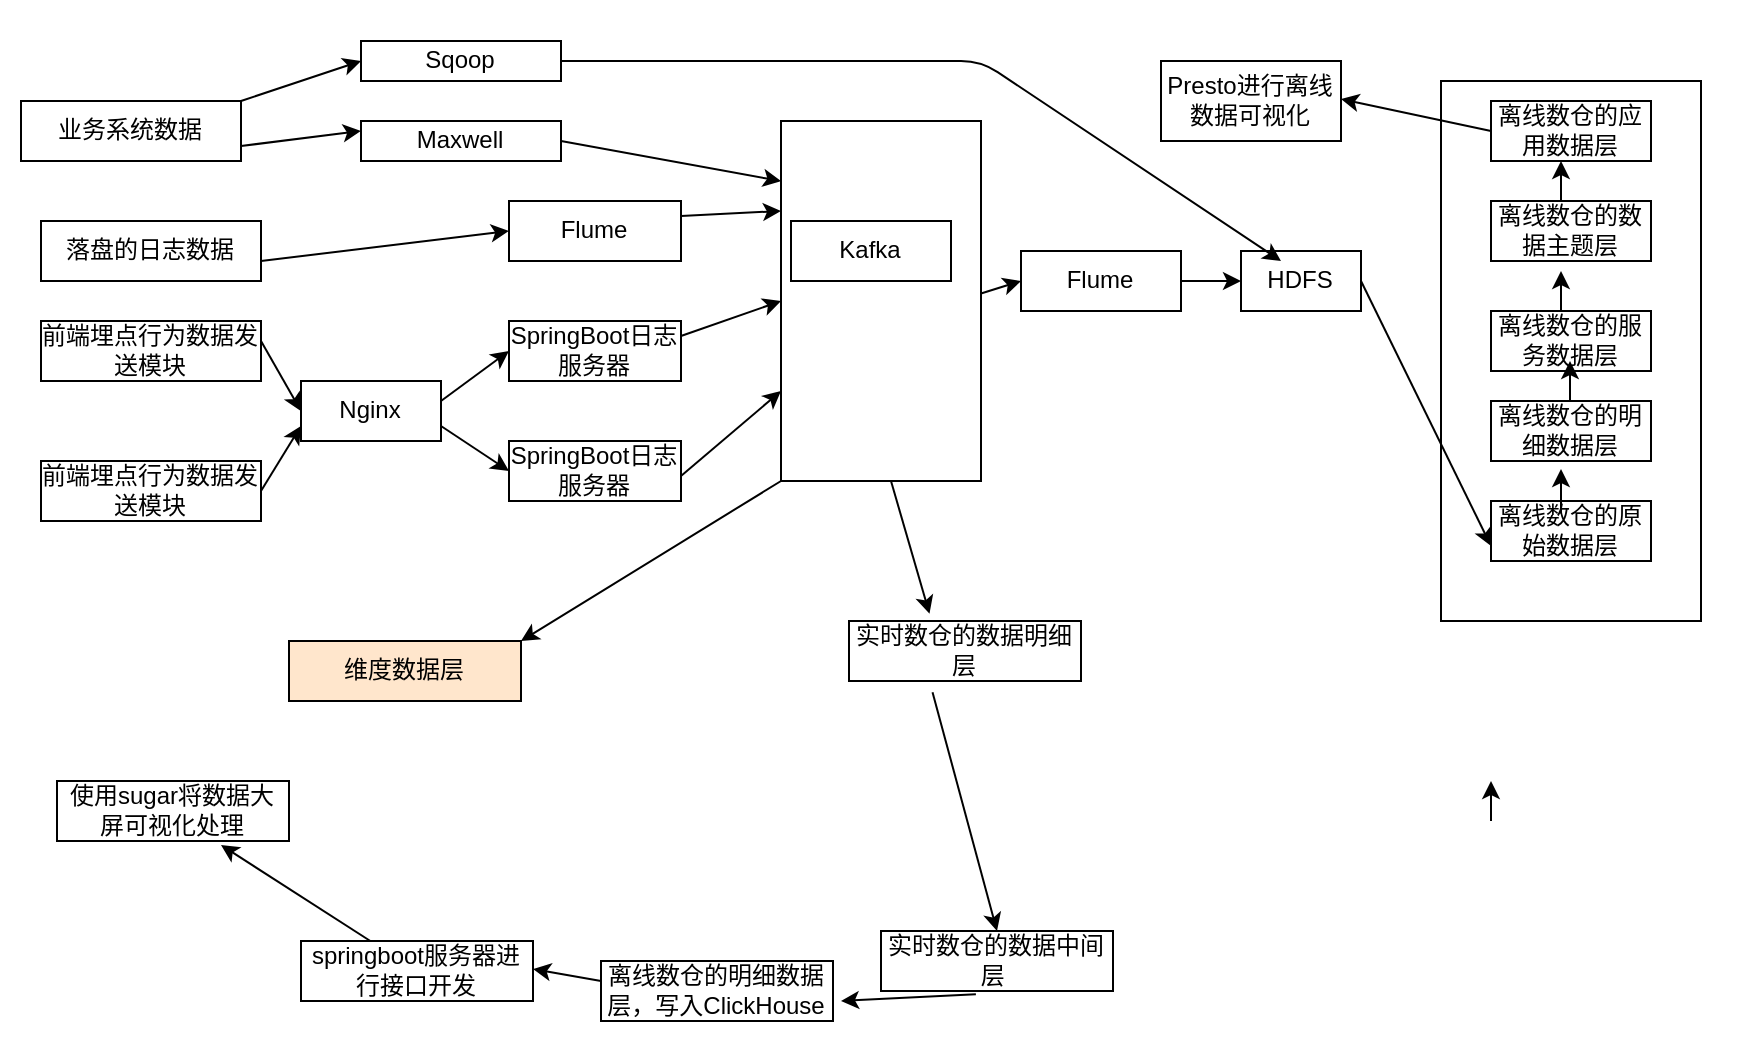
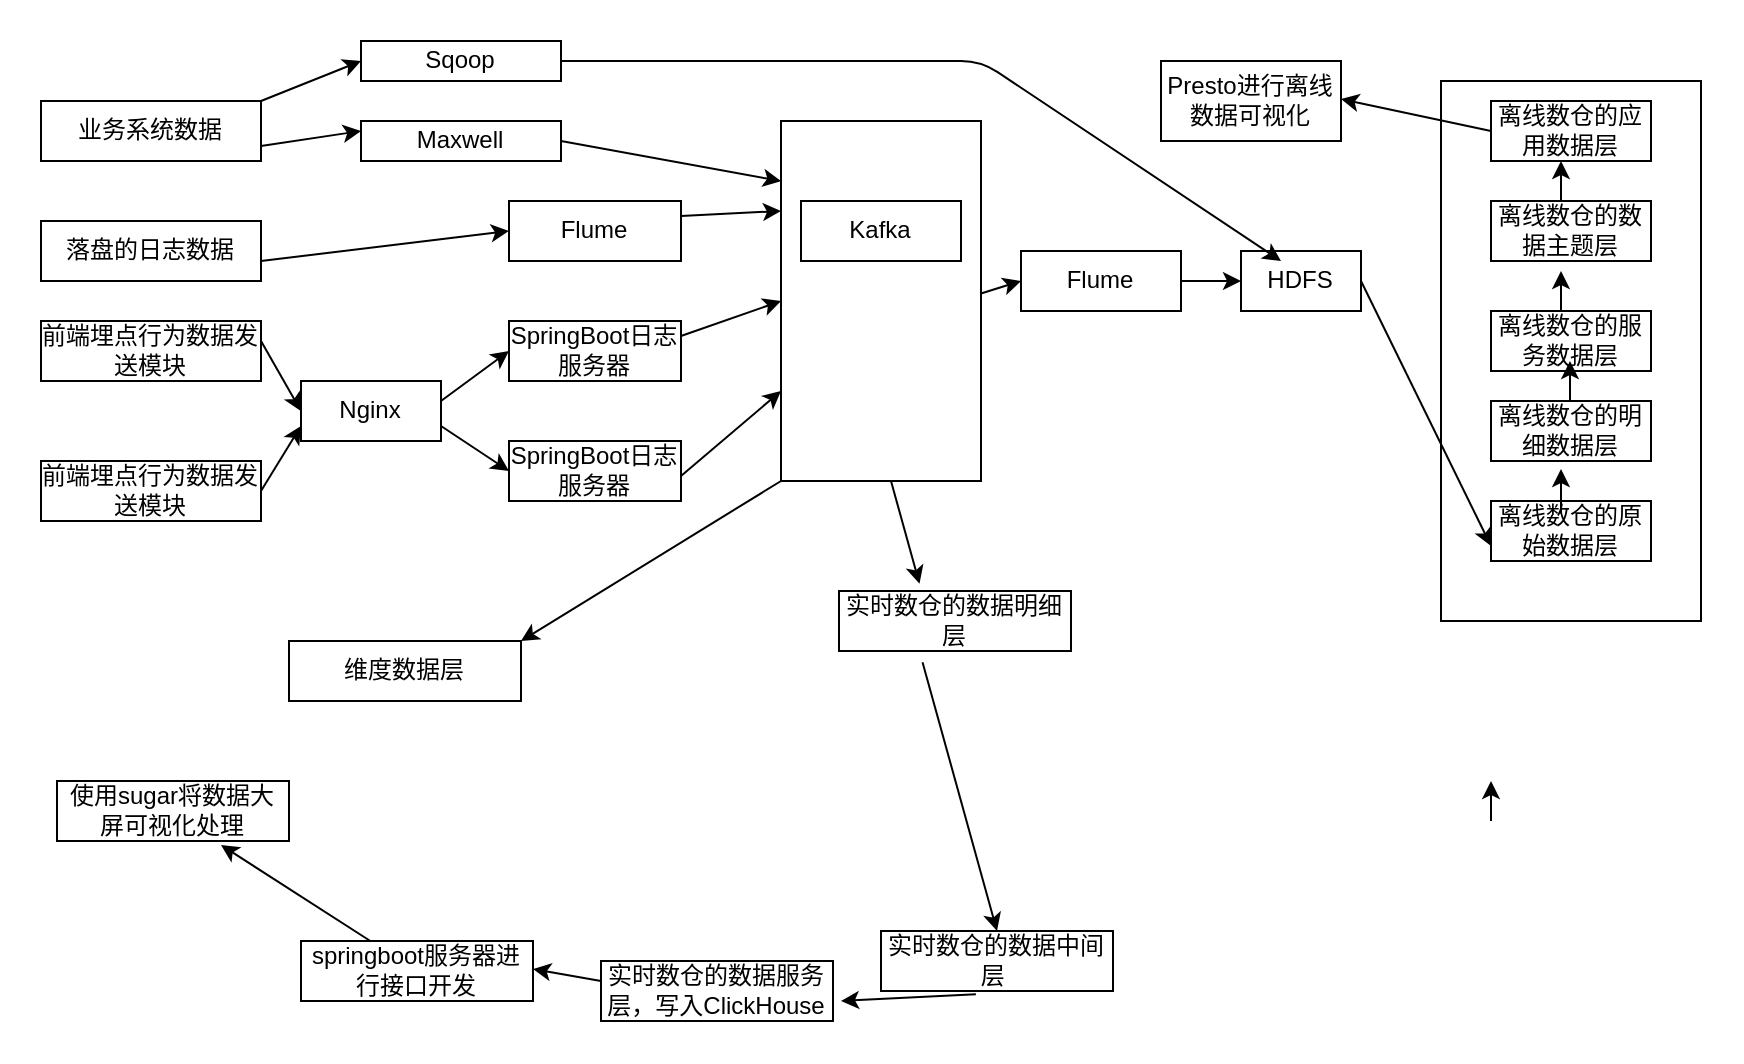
(131, 131) -> (151, 131)
(871, 251) -> (881, 231)
(965, 651) -> (955, 621)
(405, 671) -> (405, 671)
(717, 991) -> (717, 991)
